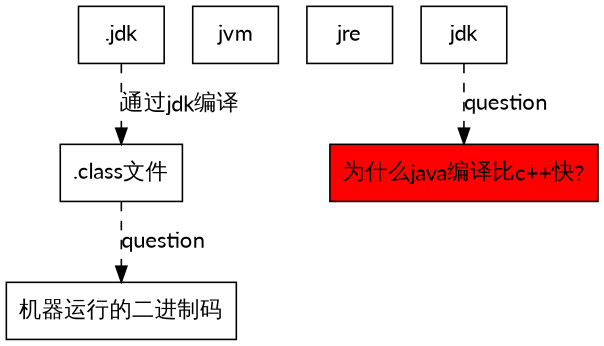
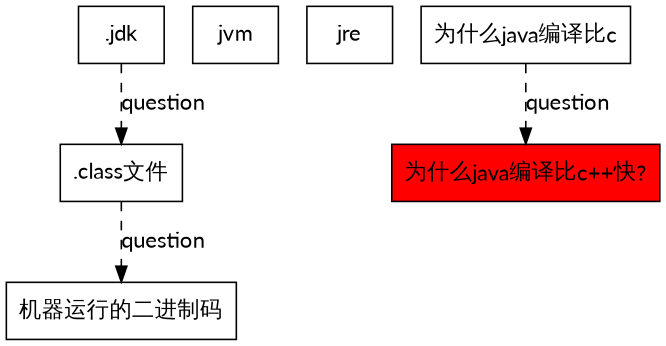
(464, 35) -> (526, 35)
(181, 104) -> (163, 104)
